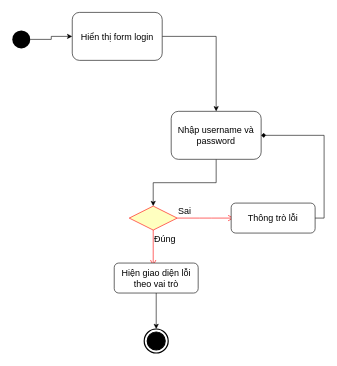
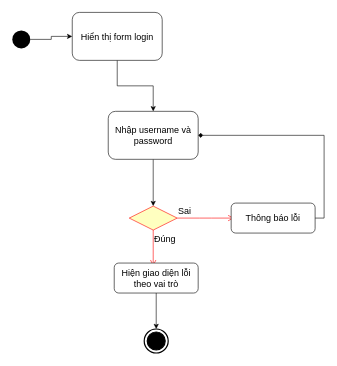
(216, 135) -> (153, 135)
(273, 218) -> (273, 218)
